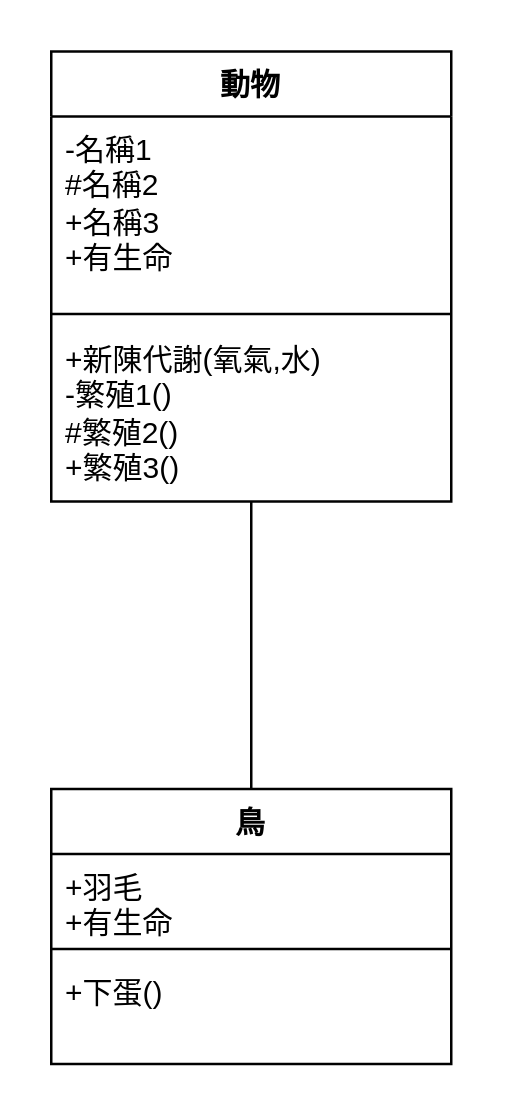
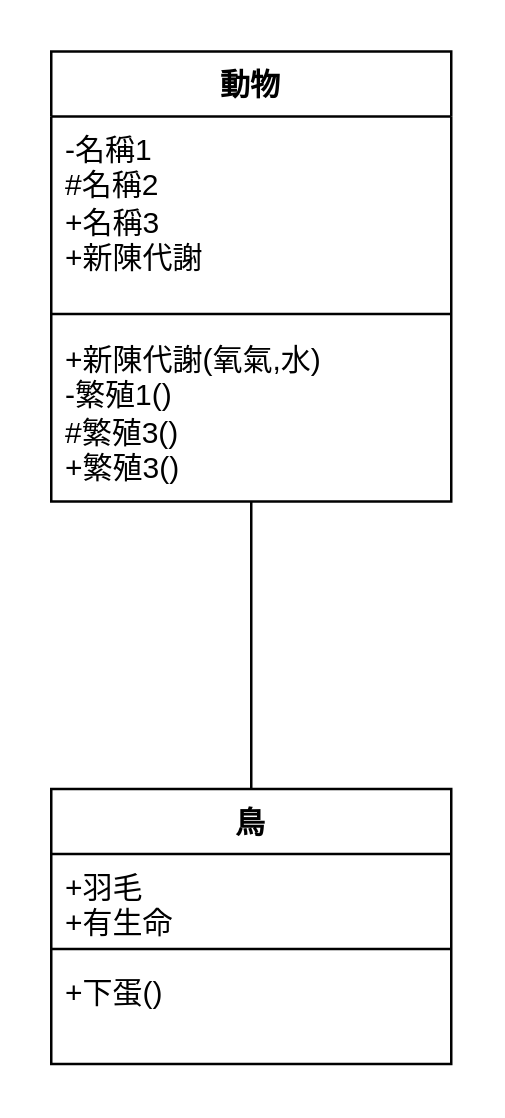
(120, 206) -> (135, 206)
(201, 416) -> (201, 416)
